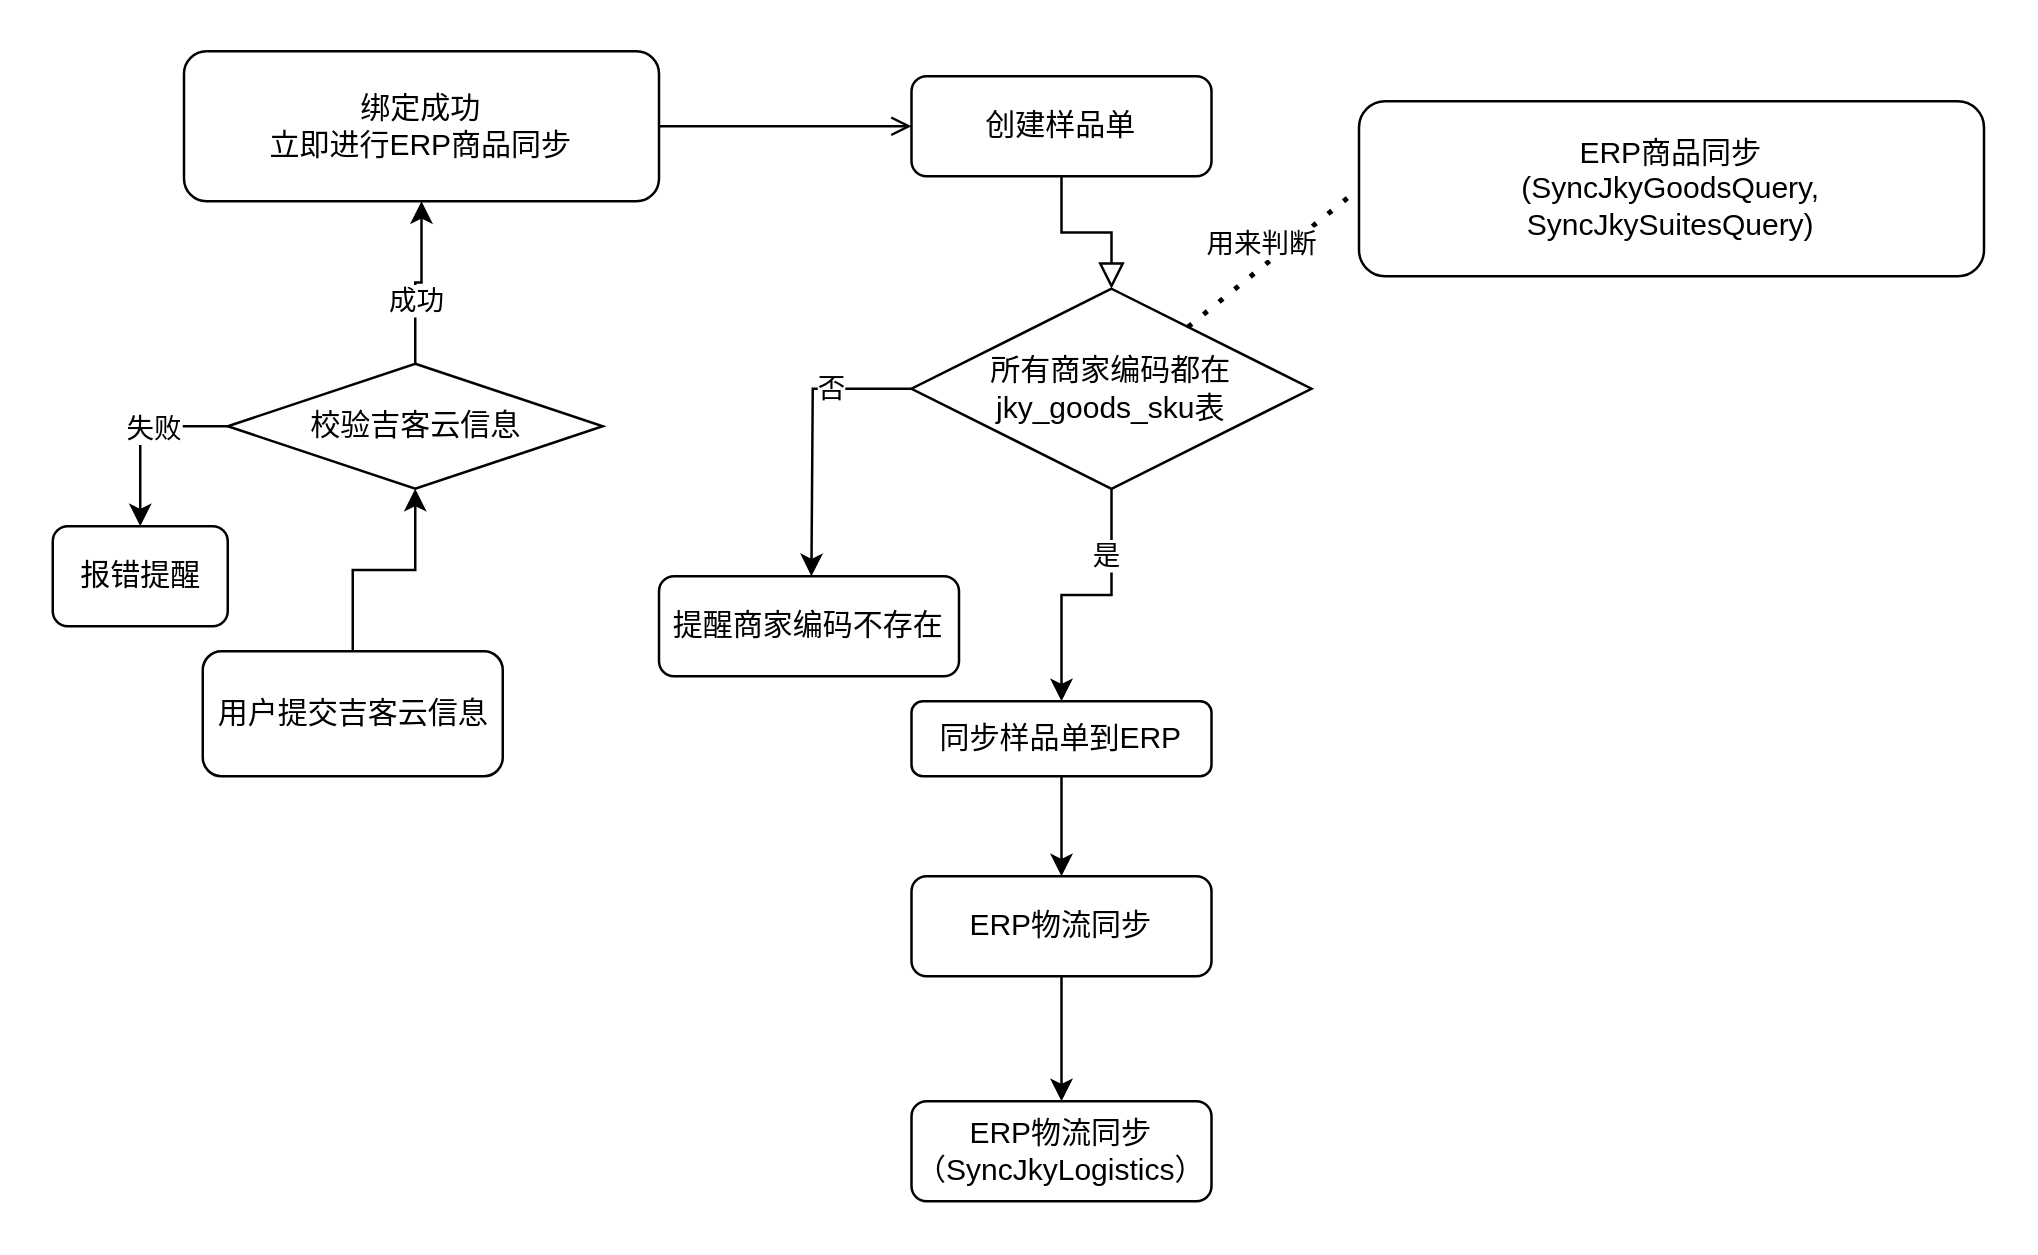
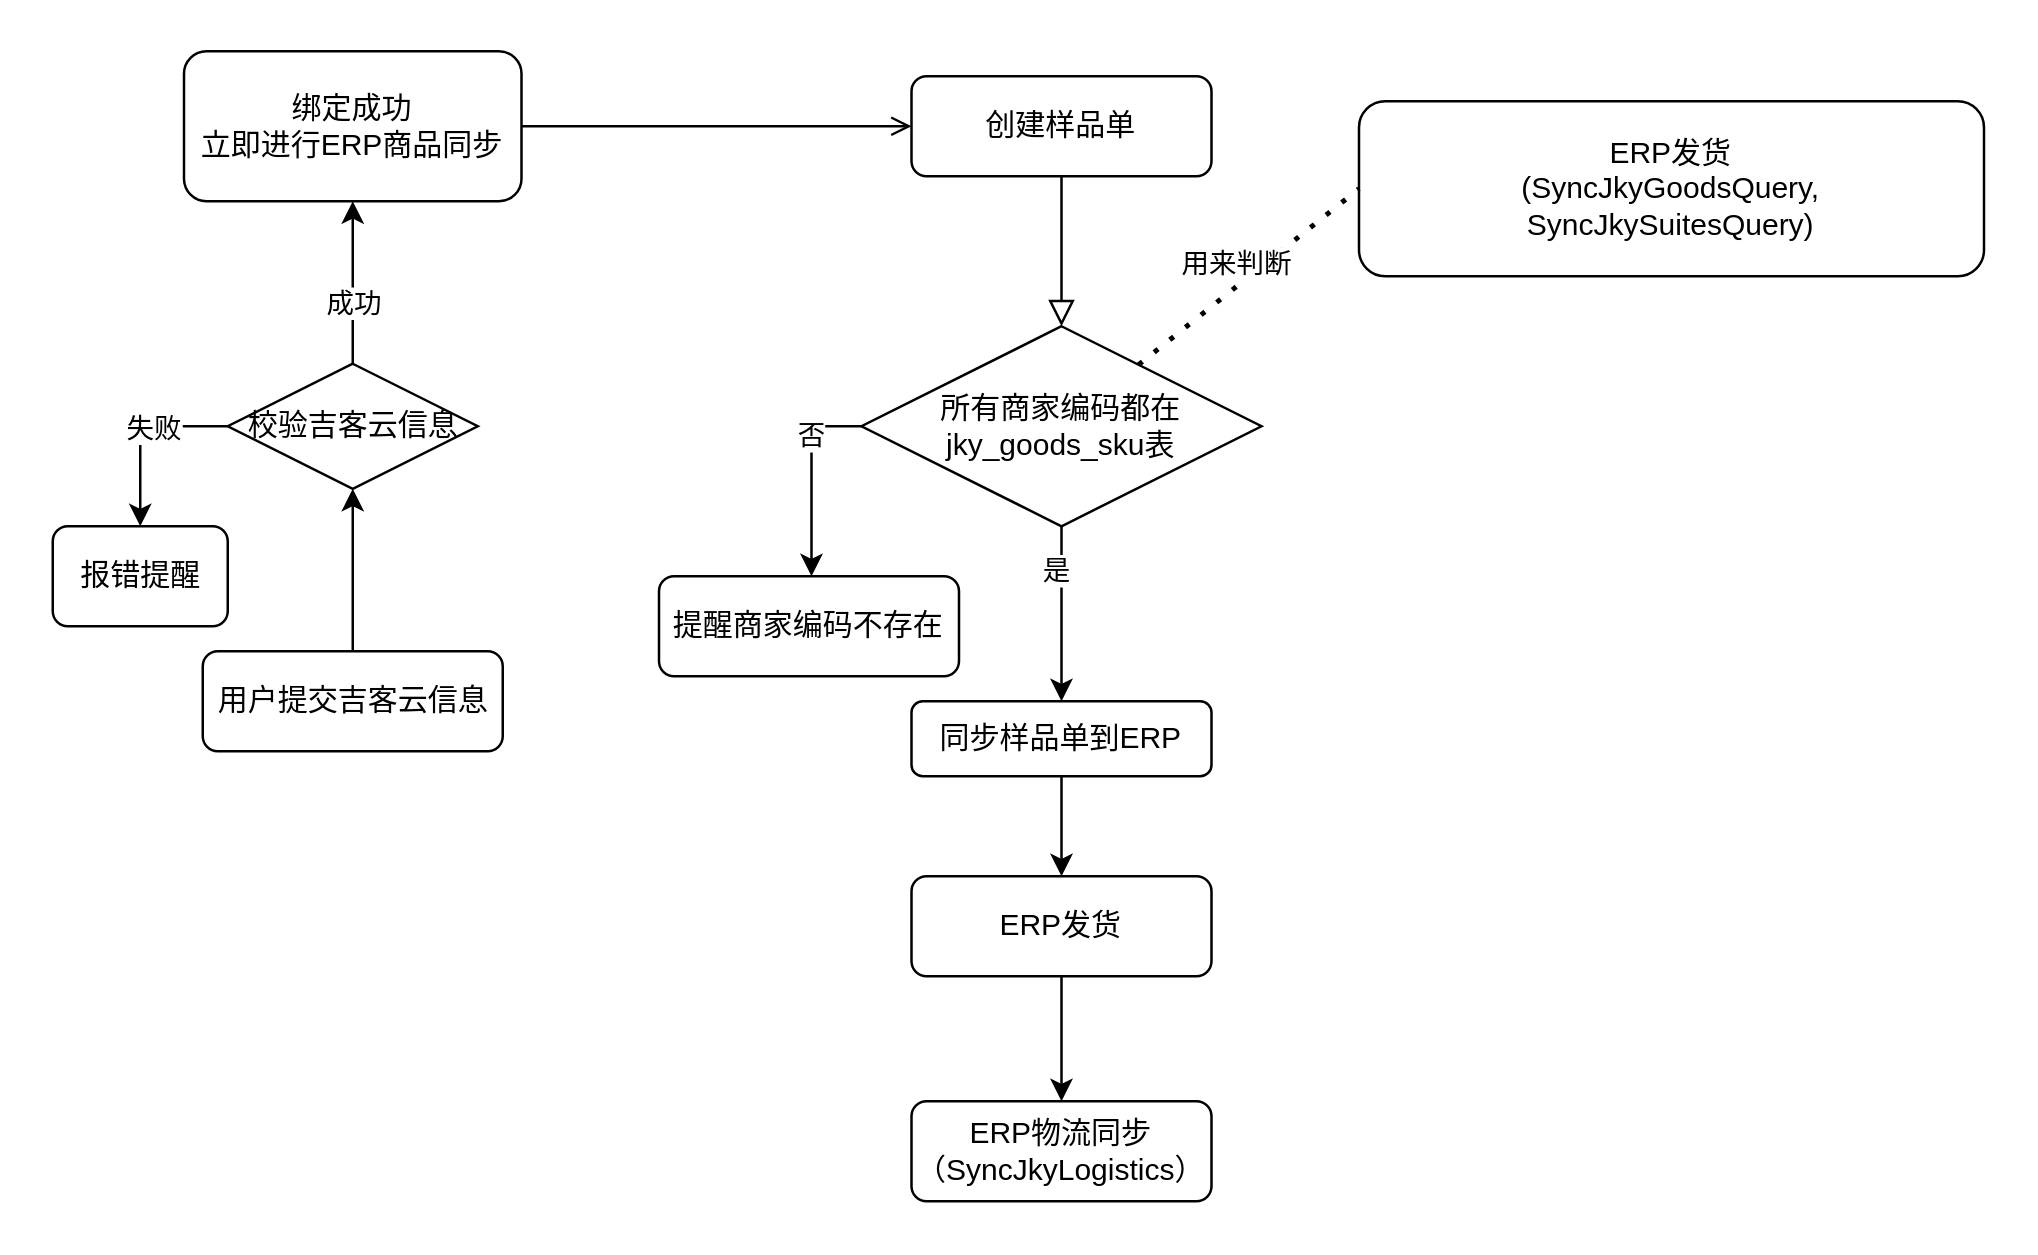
(421, 126) -> (353, 126)
(1671, 189) -> (1671, 189)
(1111, 389) -> (1061, 426)
(415, 426) -> (353, 426)
(353, 714) -> (353, 701)
(1061, 926) -> (1061, 926)
